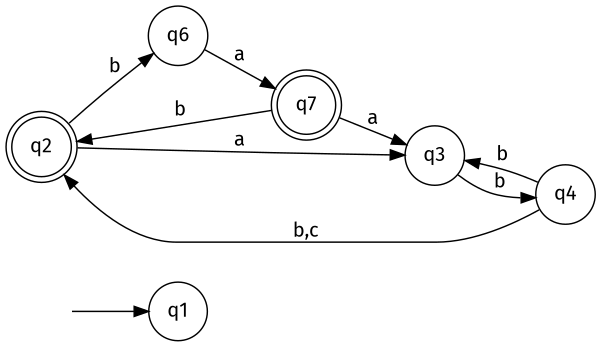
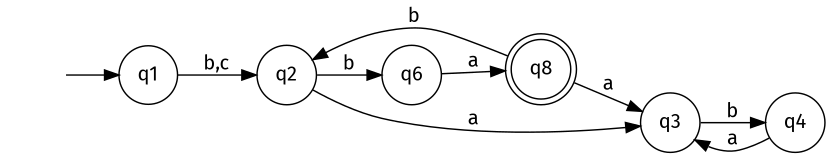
(113, 67) -> (349, 64)
(306, 105) -> (541, 69)
(42, 147) -> (287, 75)
(500, 155) -> (733, 139)
(301, 242) -> (210, 75)
